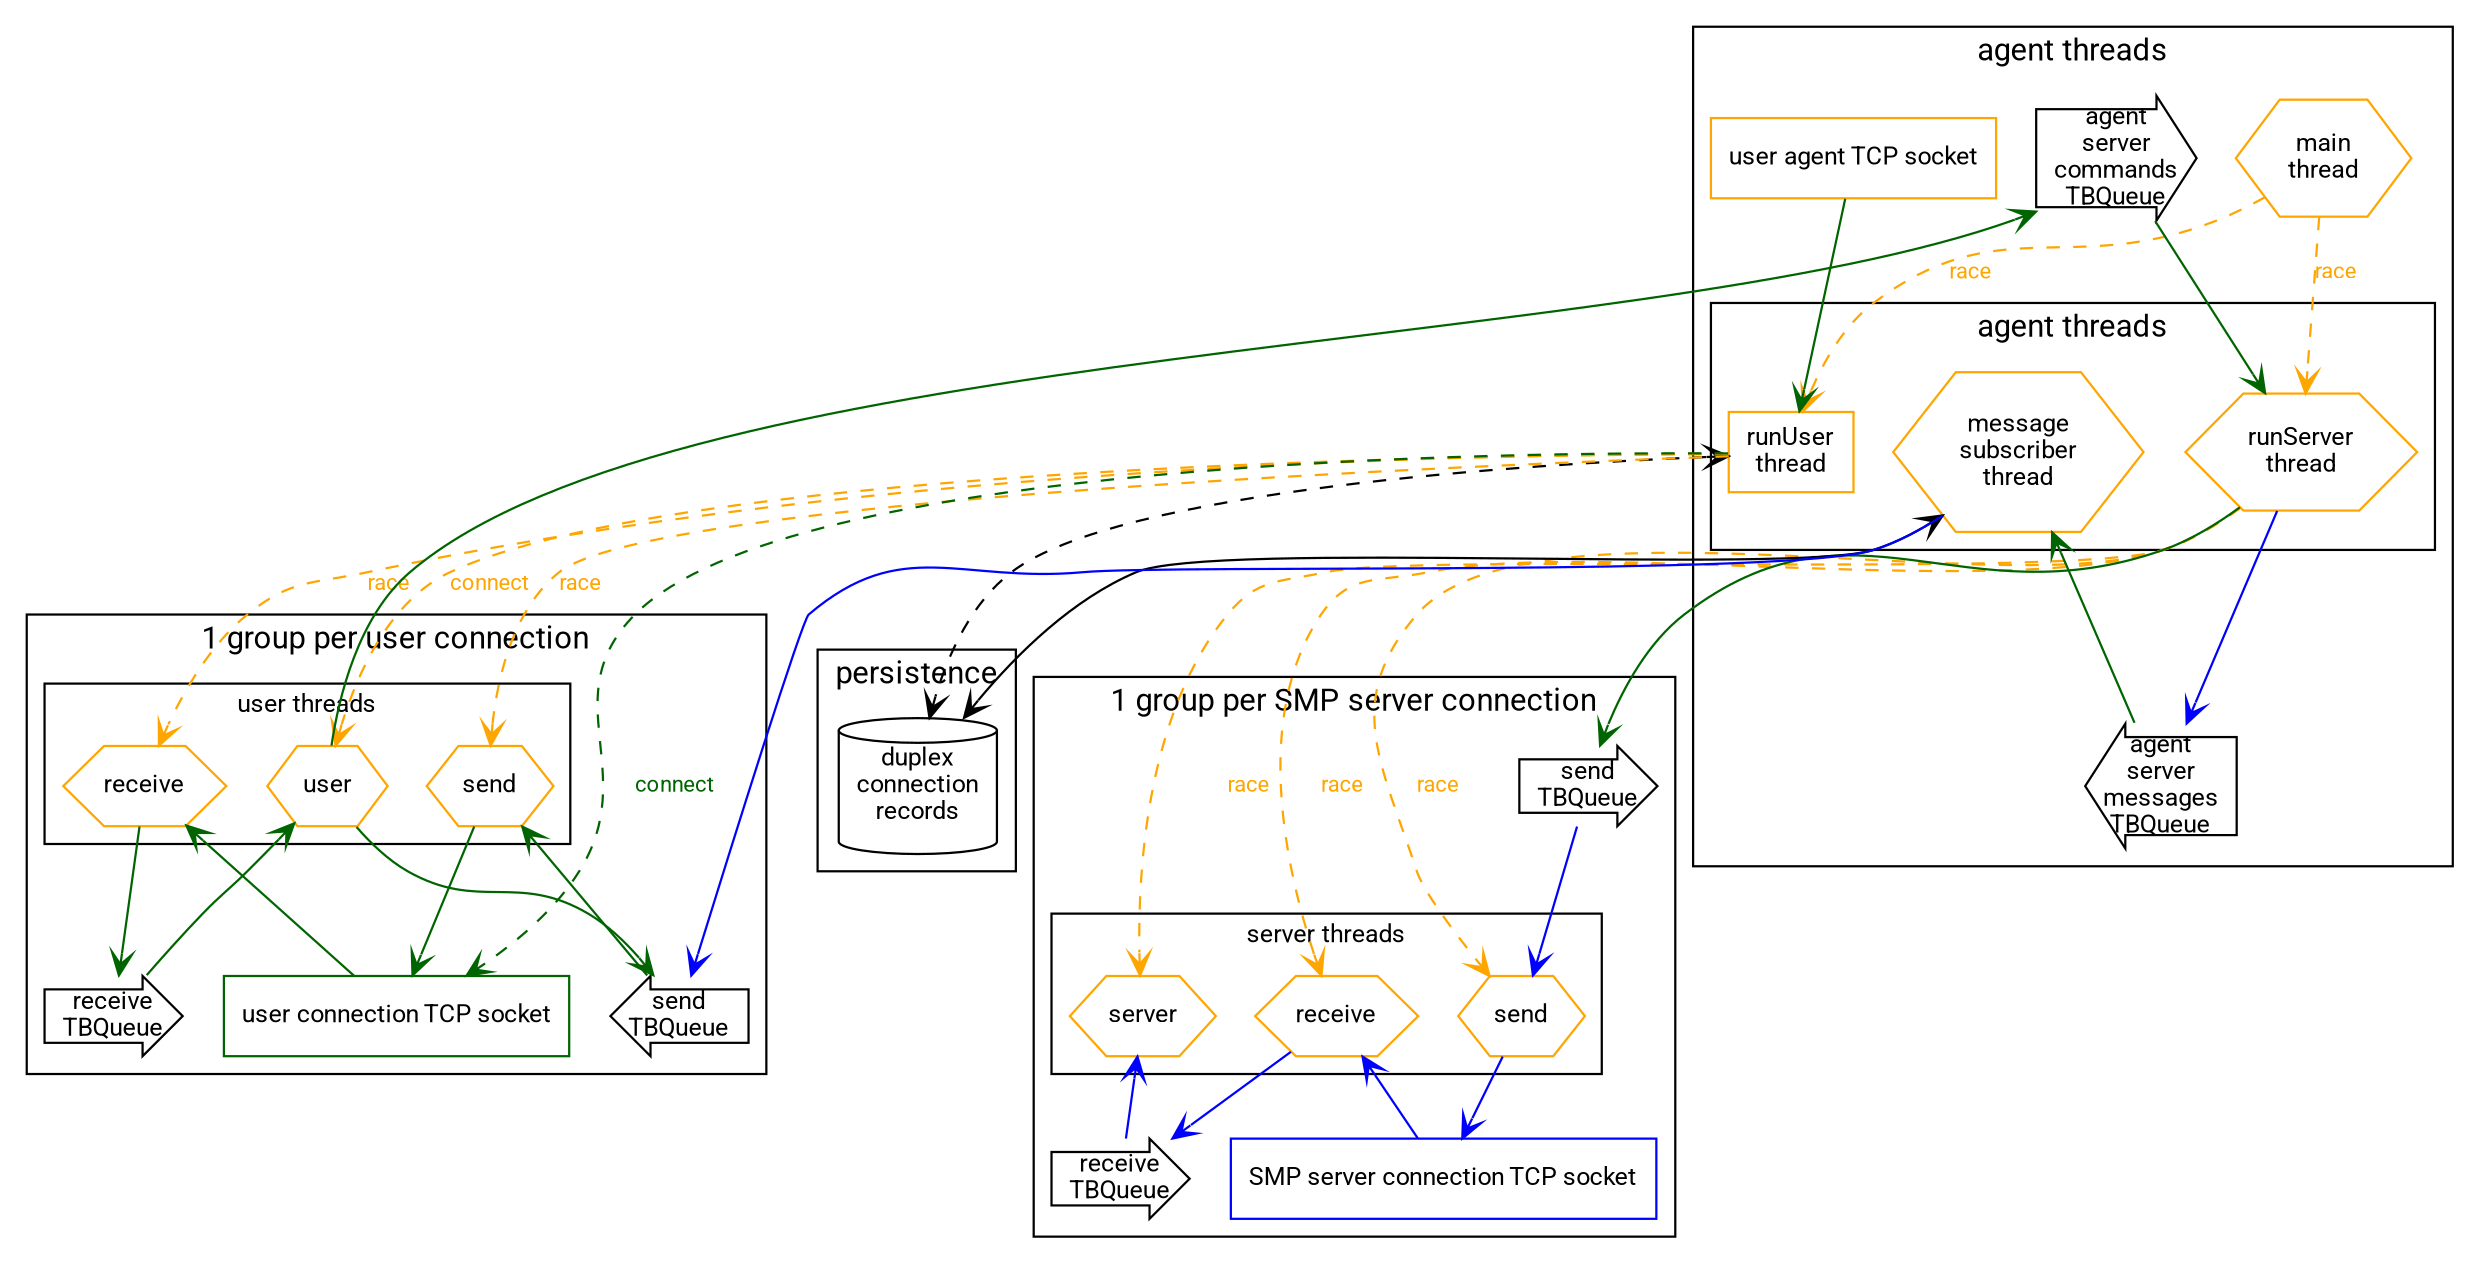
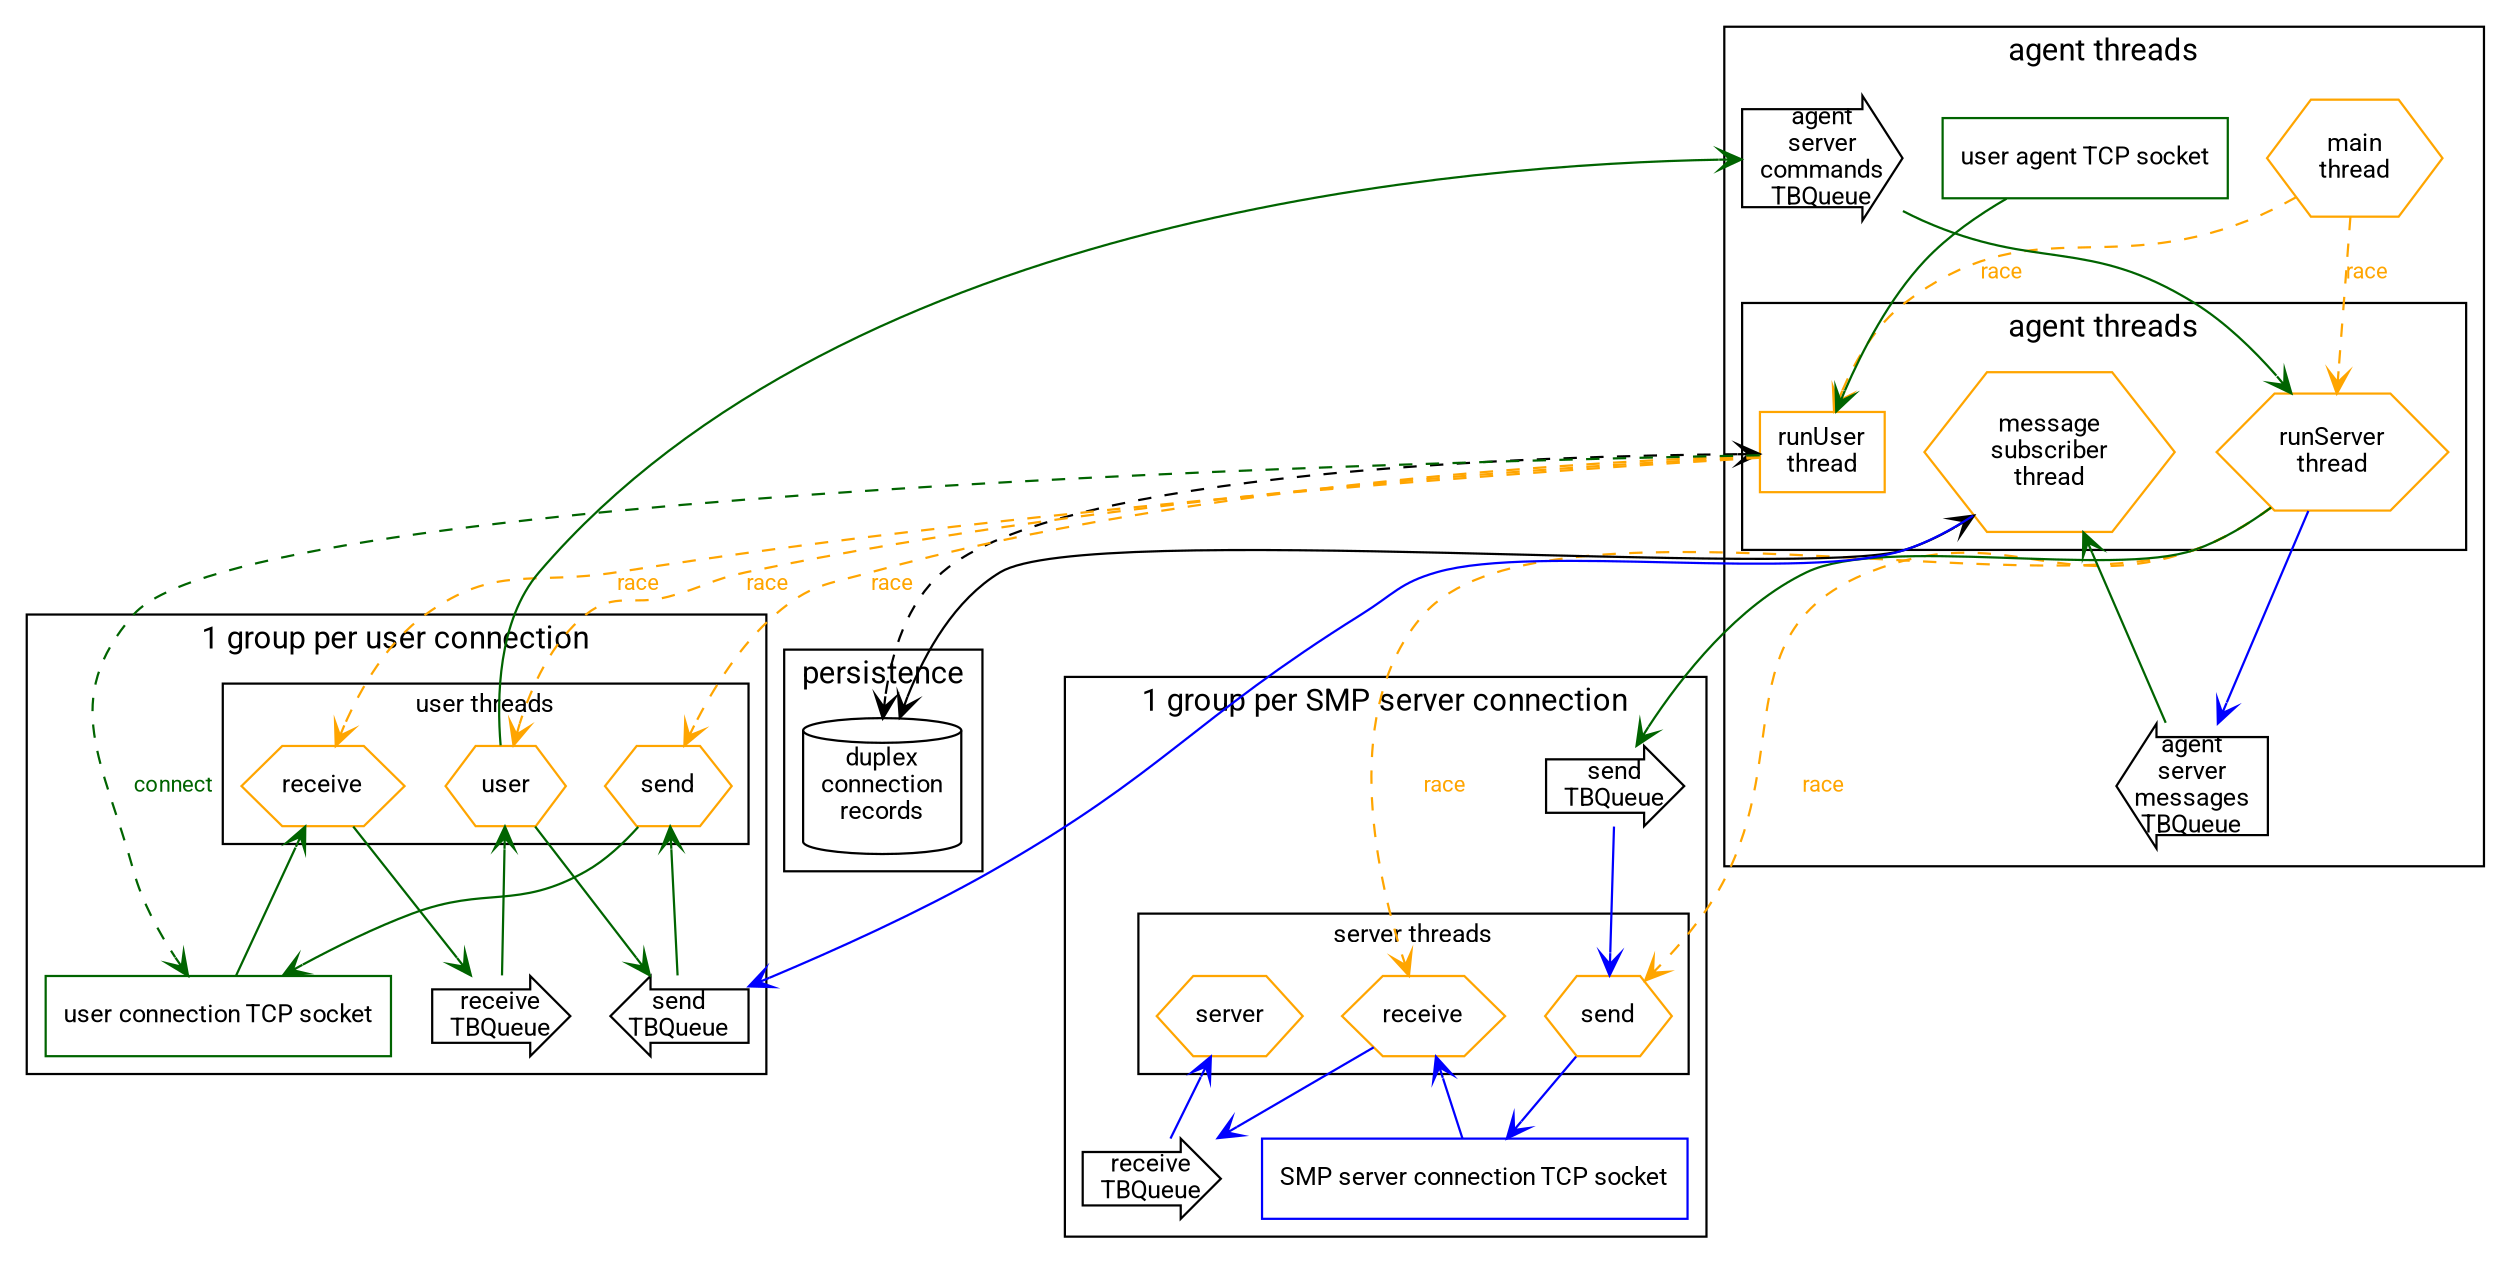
(1854, 158) -> (2085, 158)
(490, 584) -> (767, 584)
(1247, 596) -> none
